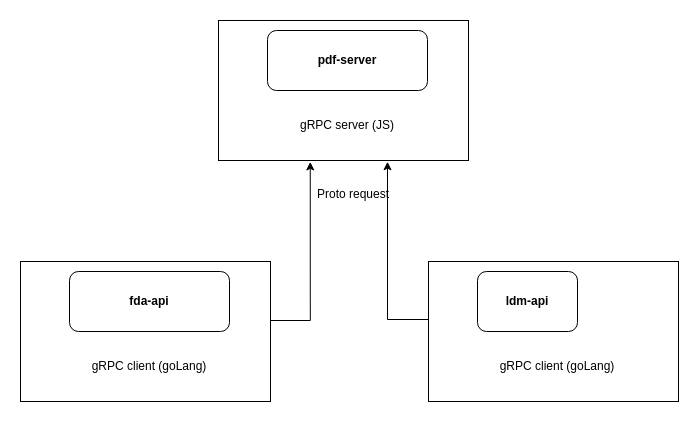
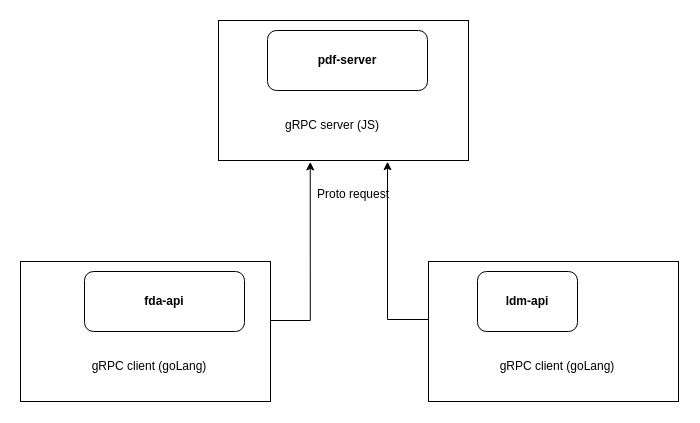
(348, 126) -> (333, 126)
(150, 302) -> (165, 302)
